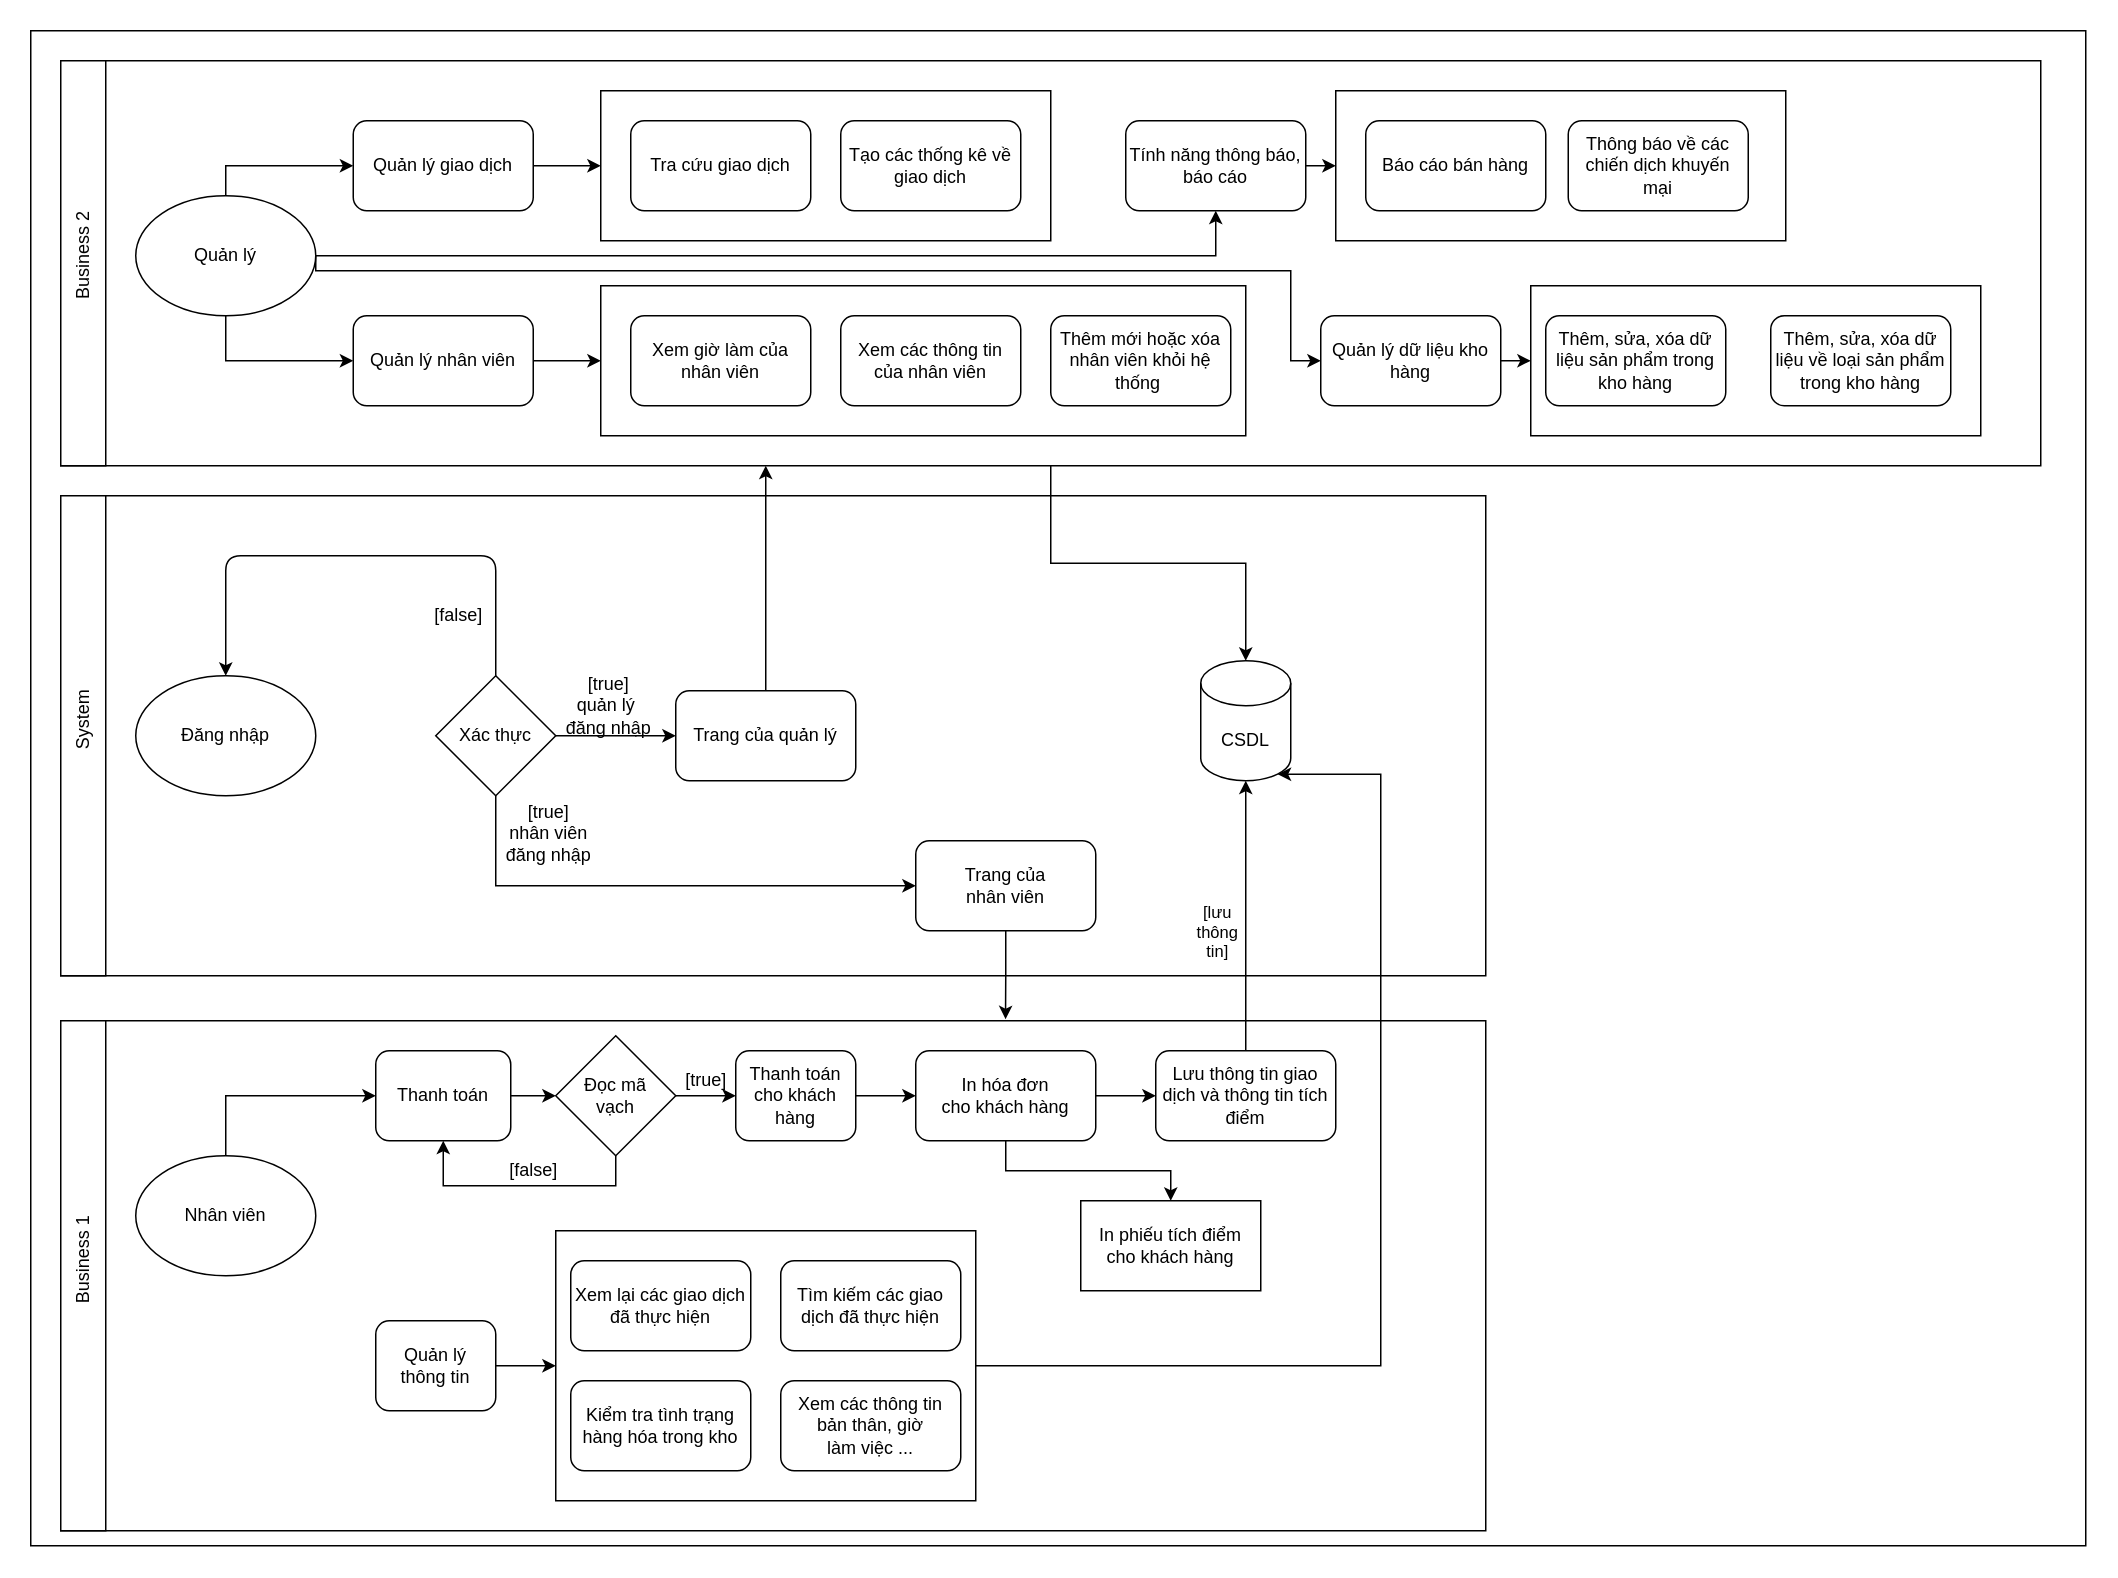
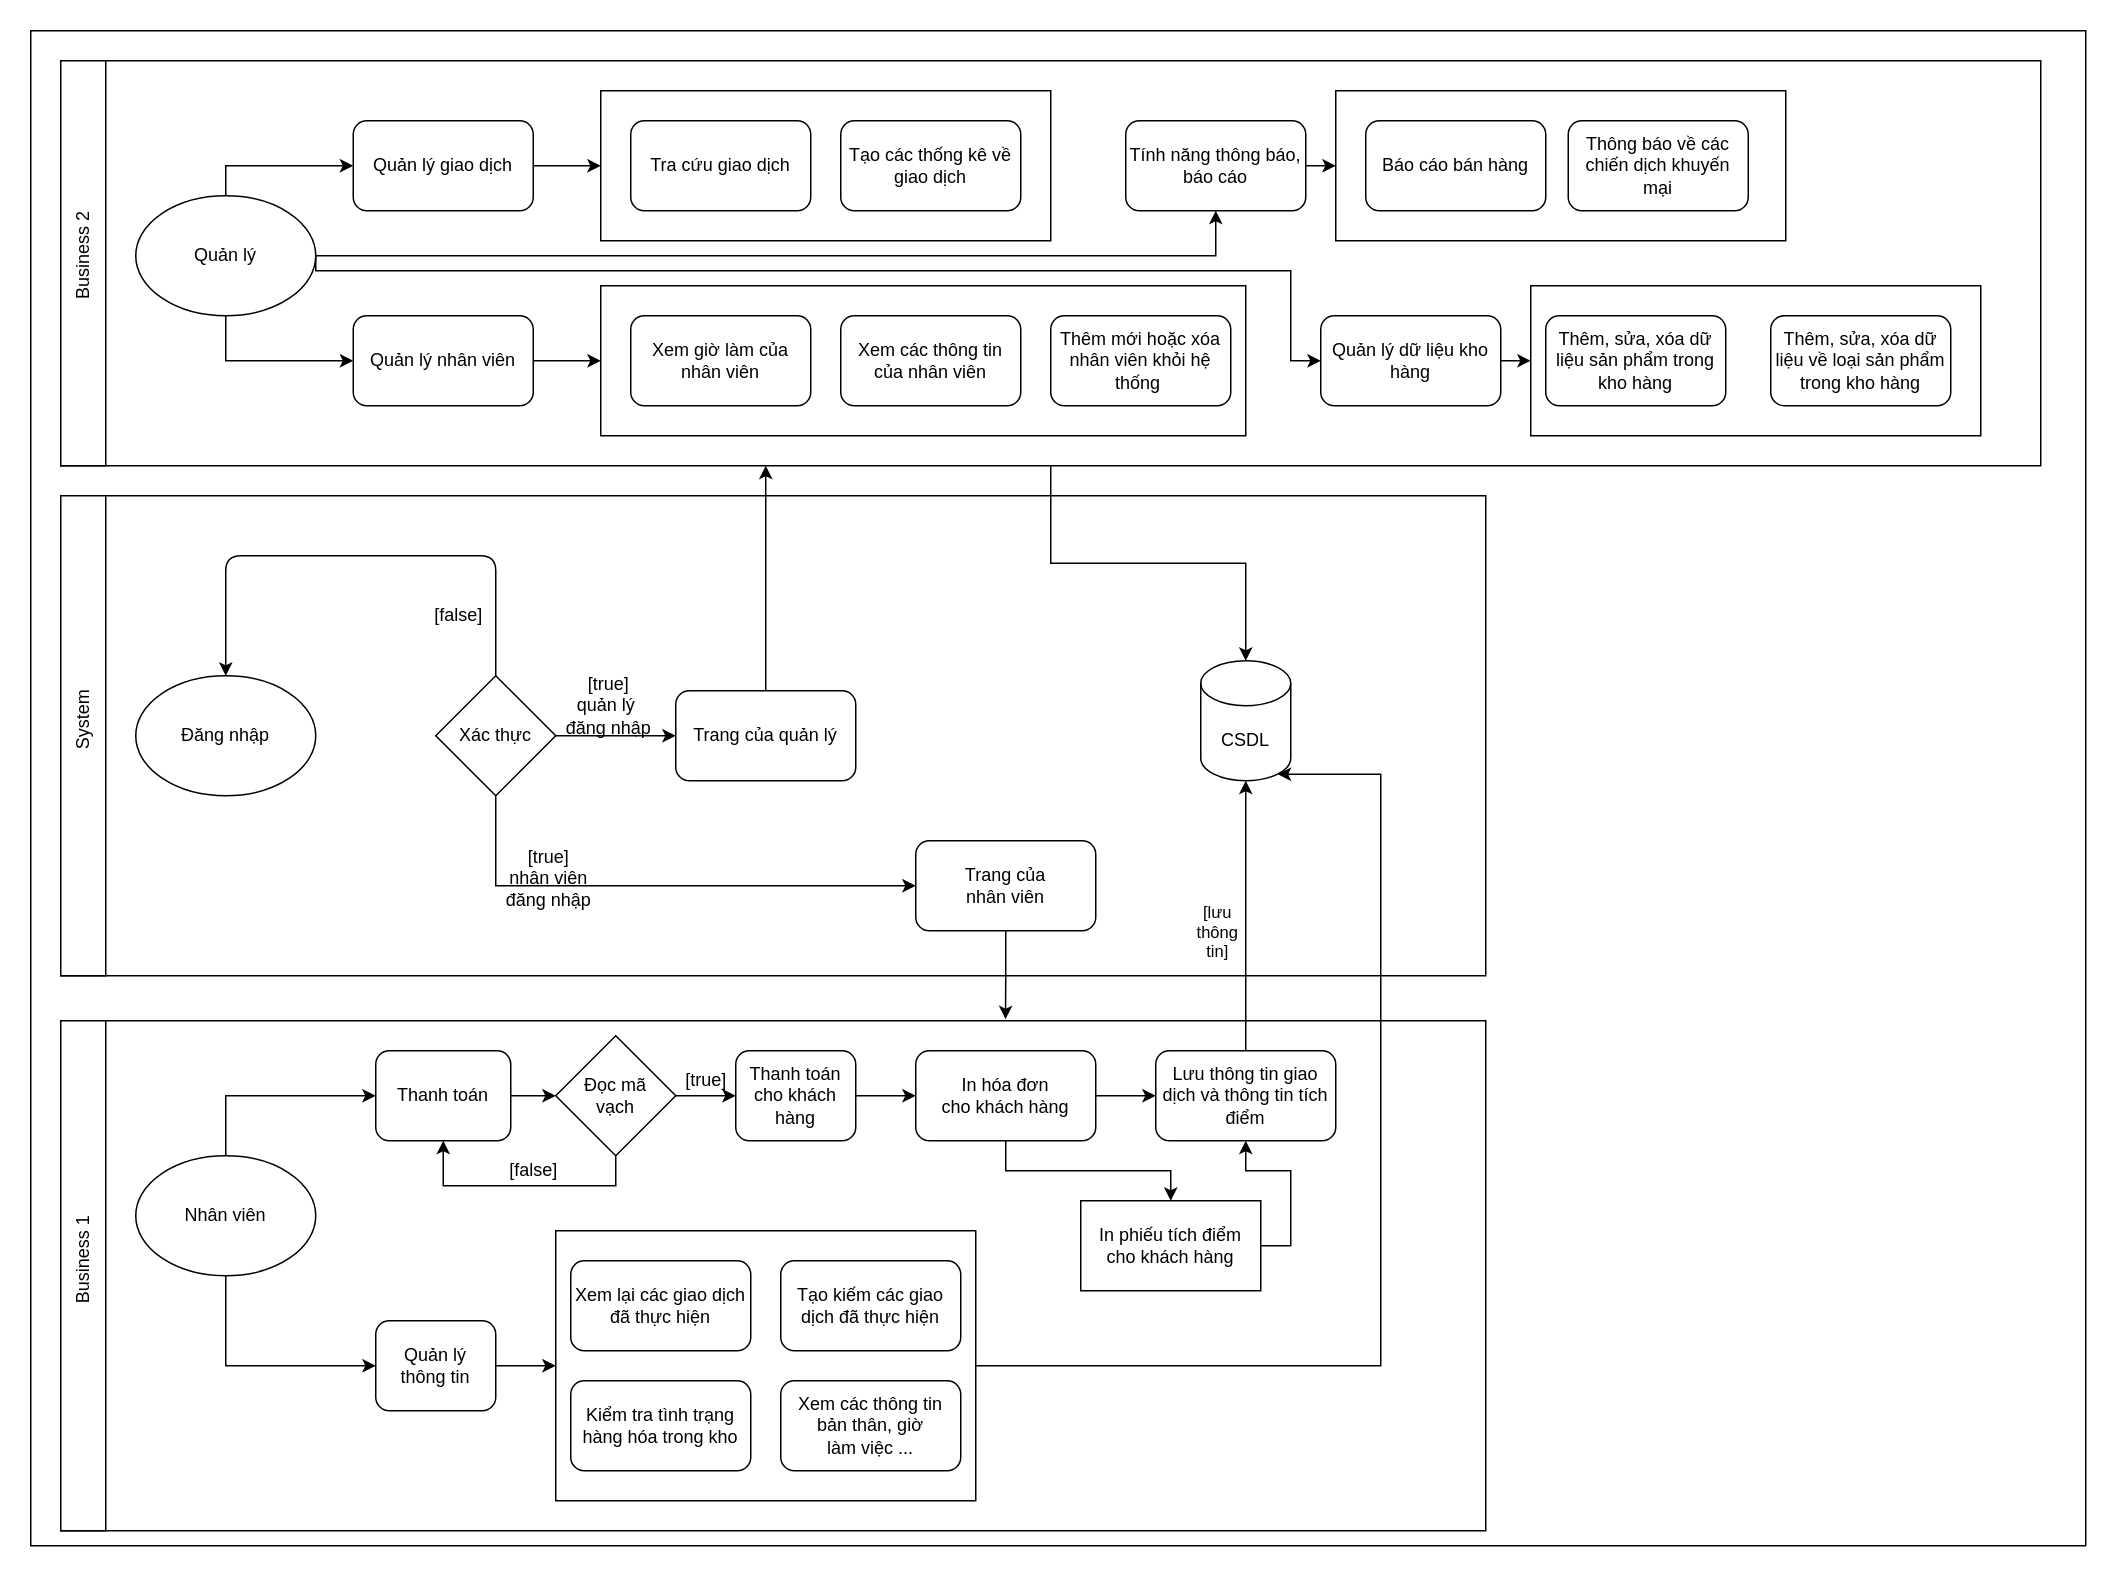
(548, 833) -> (548, 878)
none -> (1291, 1191)
(871, 1306) -> (871, 1306)
none -> (251, 1366)
